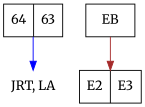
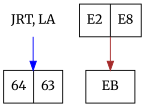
(33, 49) -> (33, 49)
(110, 49) -> (110, 49)
(126, 86) -> (126, 20)
